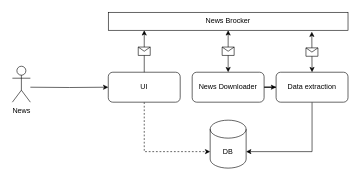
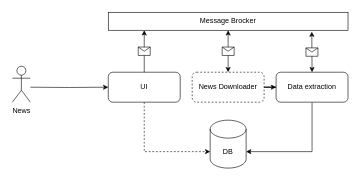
(228, 21) -> (228, 21)
(228, 87) -> (228, 87)
